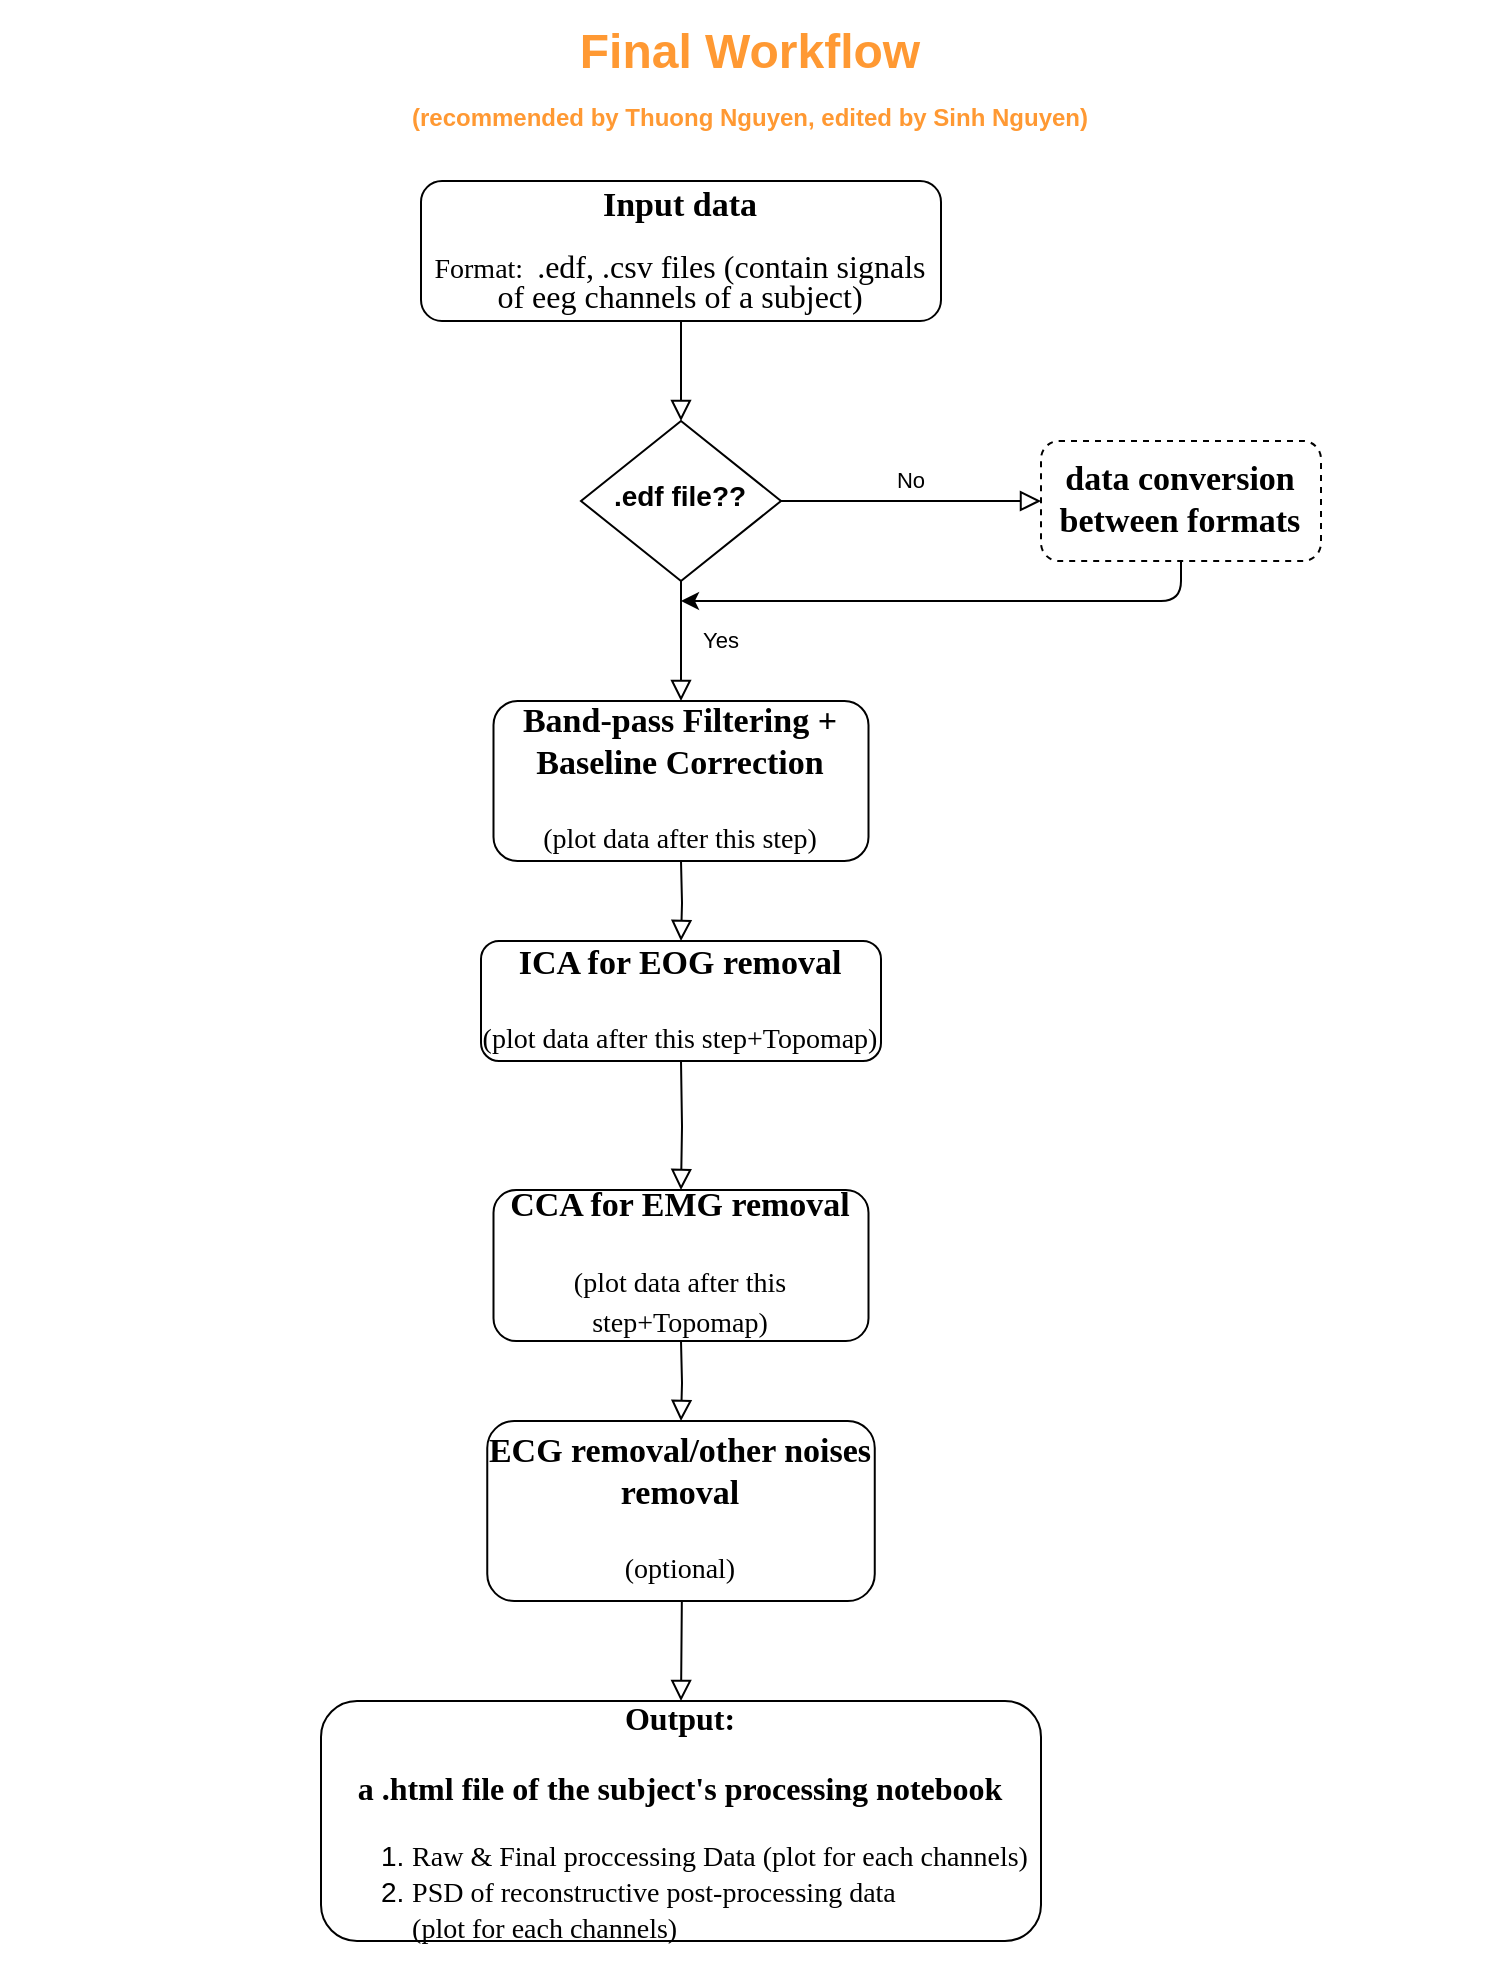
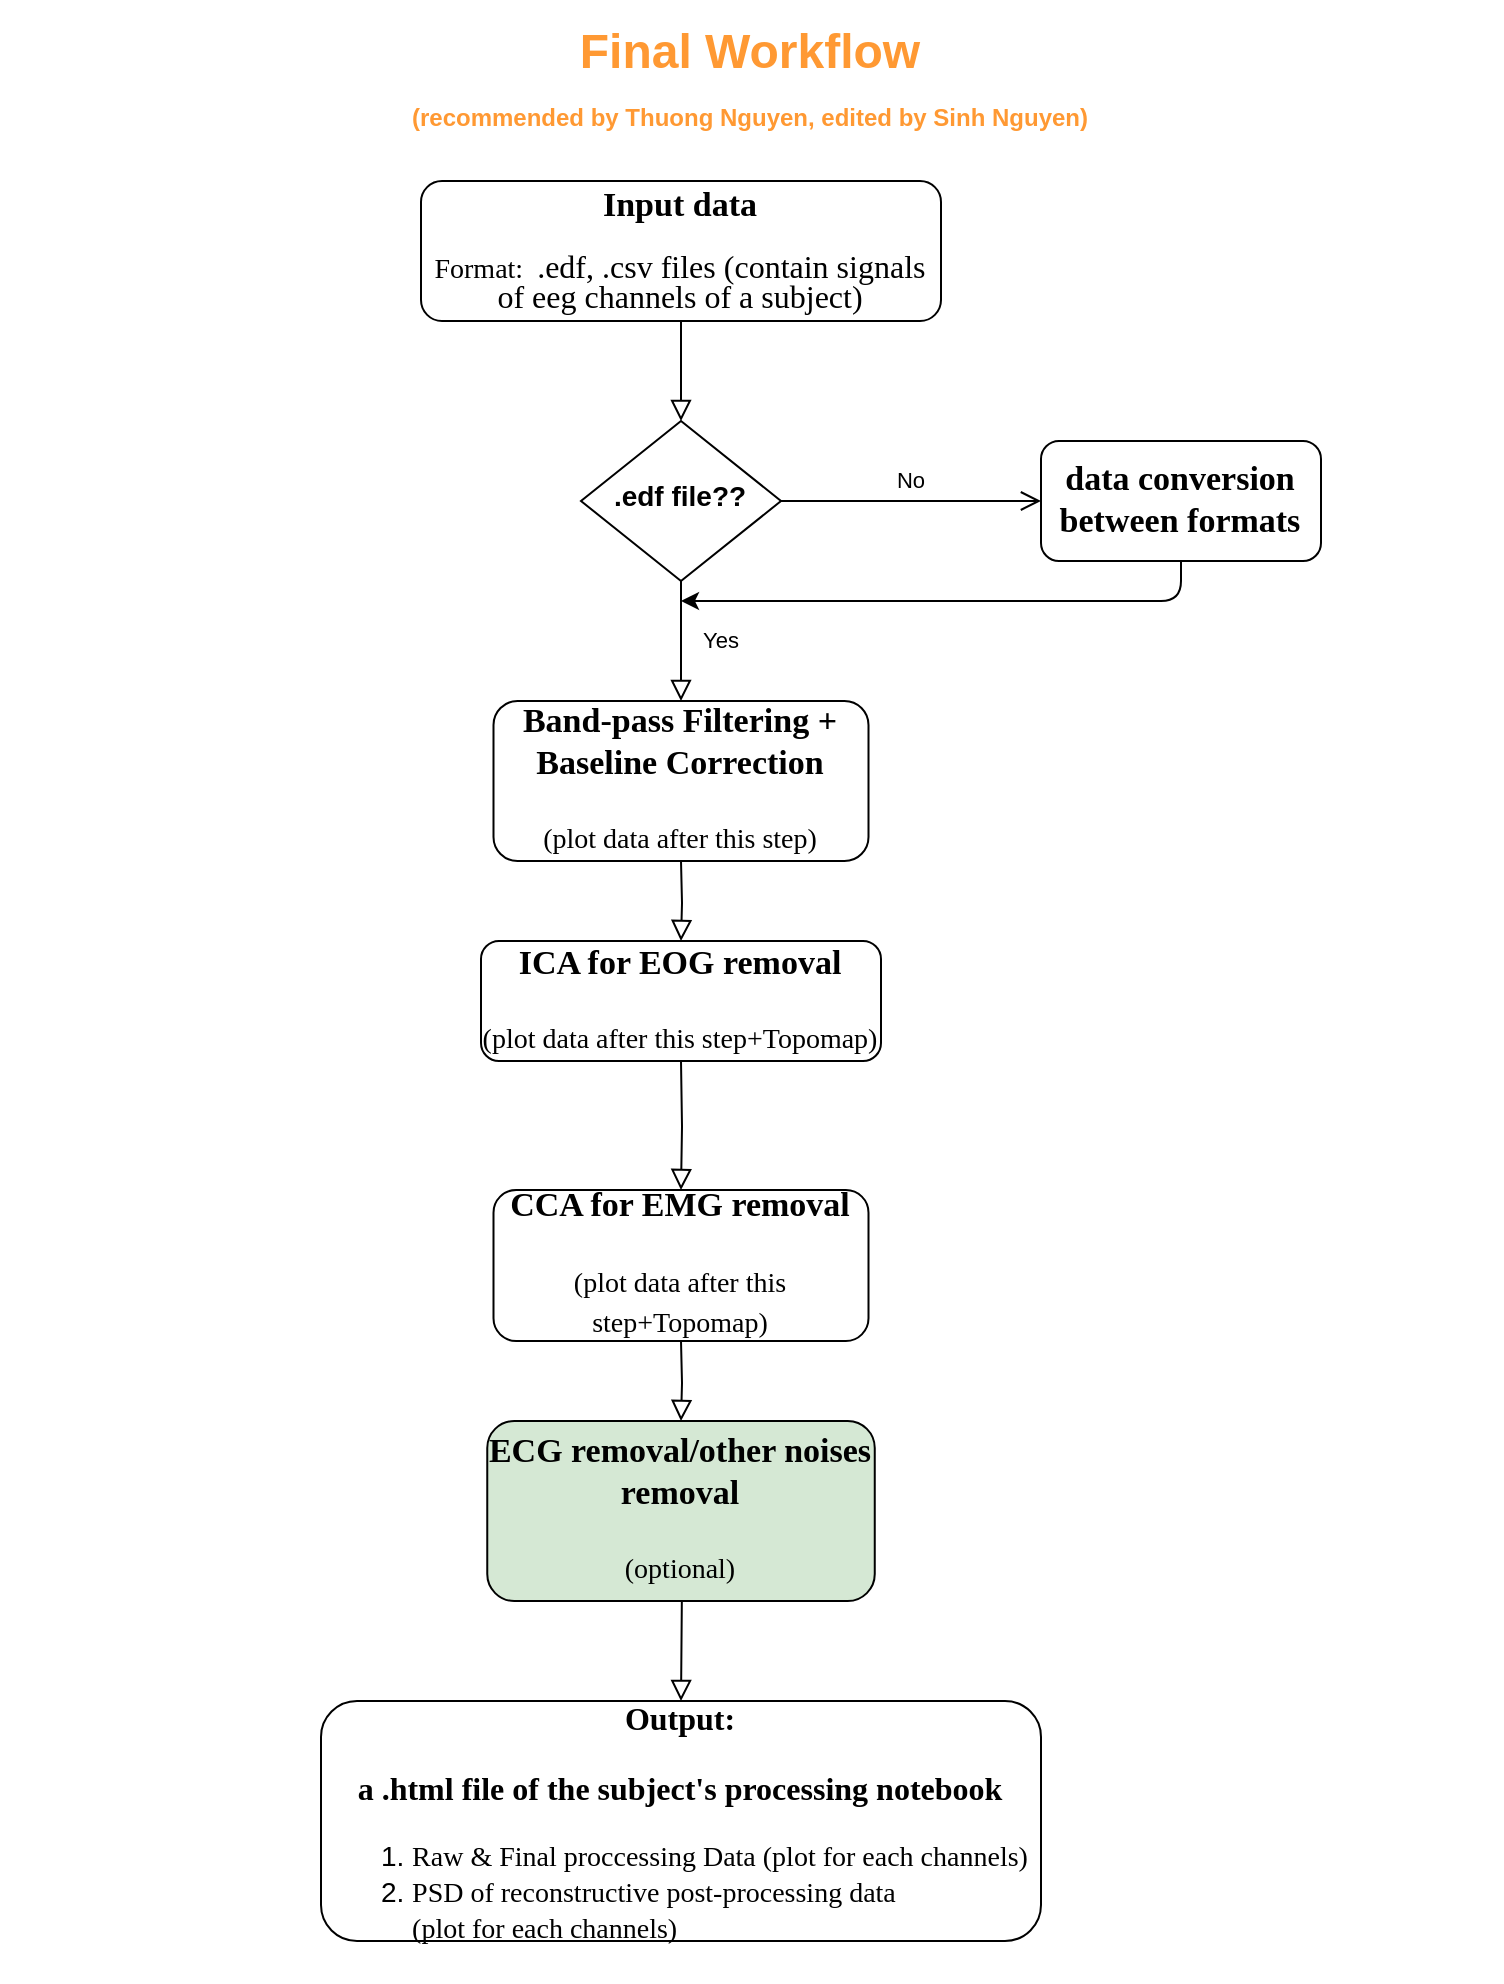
(1019, 501) -> (1026, 501)
(1181, 501) -> (1181, 501)
(681, 1511) -> (681, 1511)
